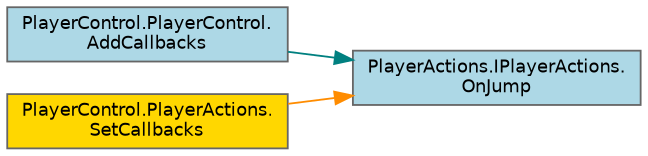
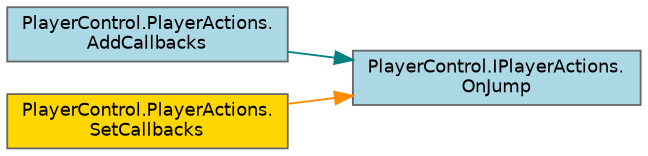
(147, 34) -> (147, 34)
(497, 78) -> (497, 78)
